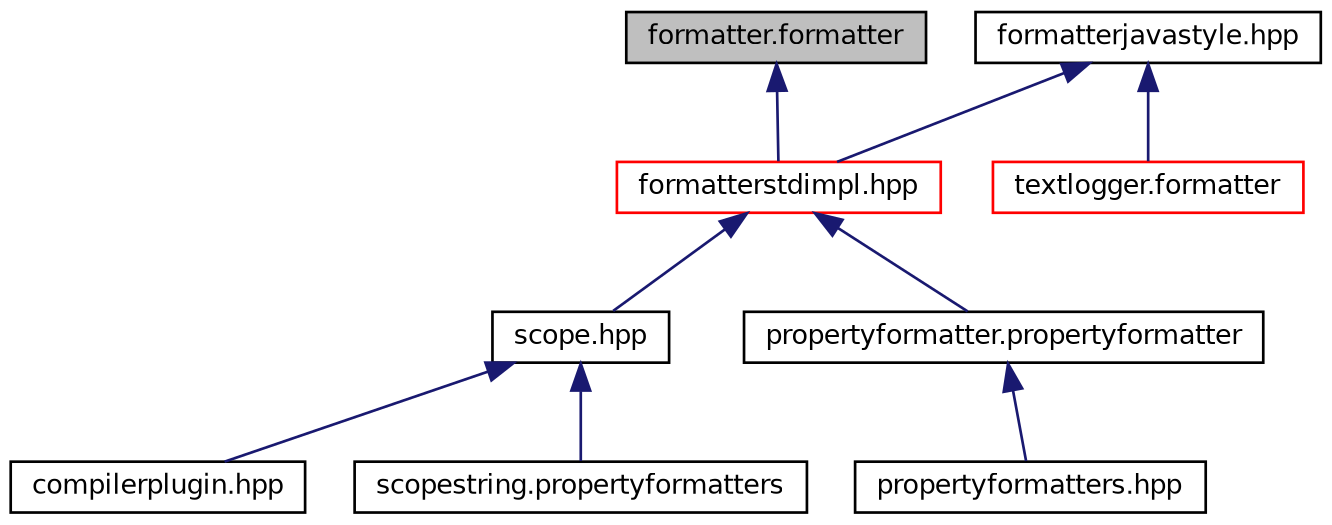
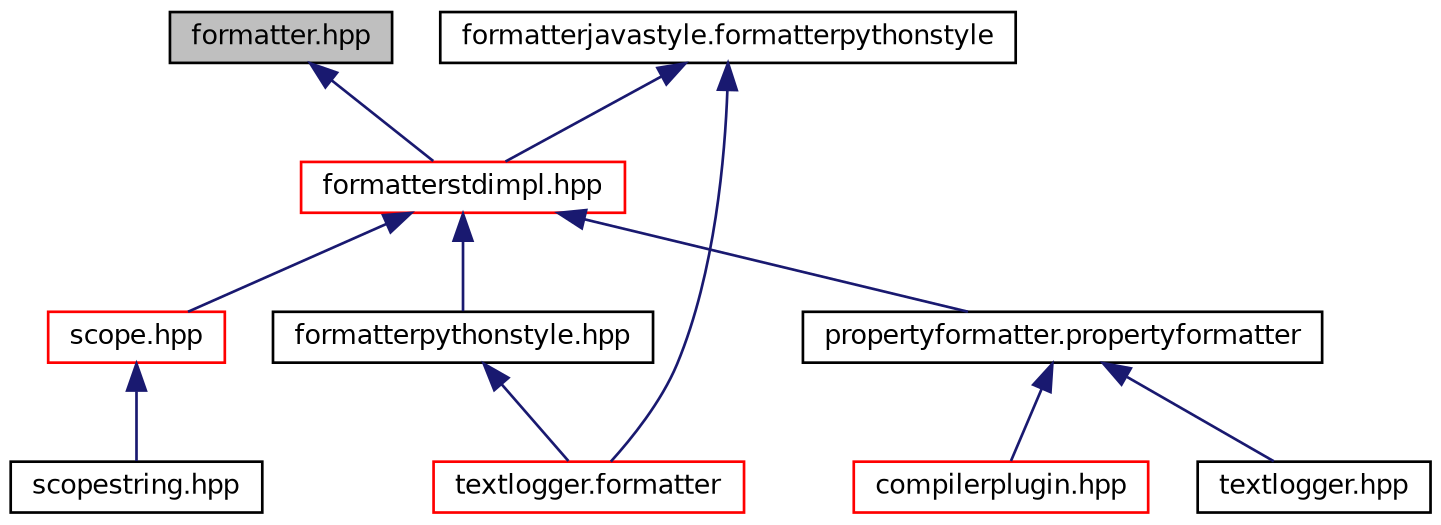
(776, 37) -> (281, 37)
(1148, 37) -> (728, 37)
none -> (463, 337)
(581, 337) -> (136, 337)
(356, 417) -> (1026, 425)
(158, 487) -> (1001, 487)
(581, 487) -> (136, 487)
(1030, 487) -> (1314, 487)
